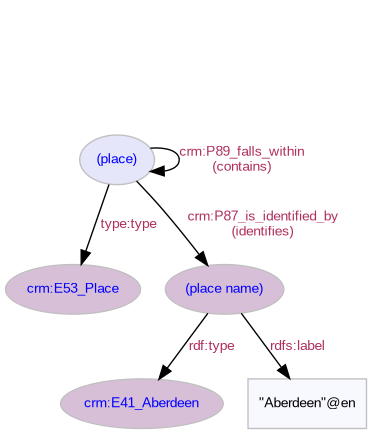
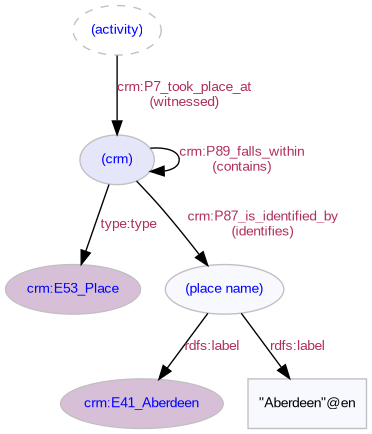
none -> (117, 30)
(117, 160) -> (117, 160)
(225, 289) -> (225, 289)
(212, 347) -> (212, 347)
